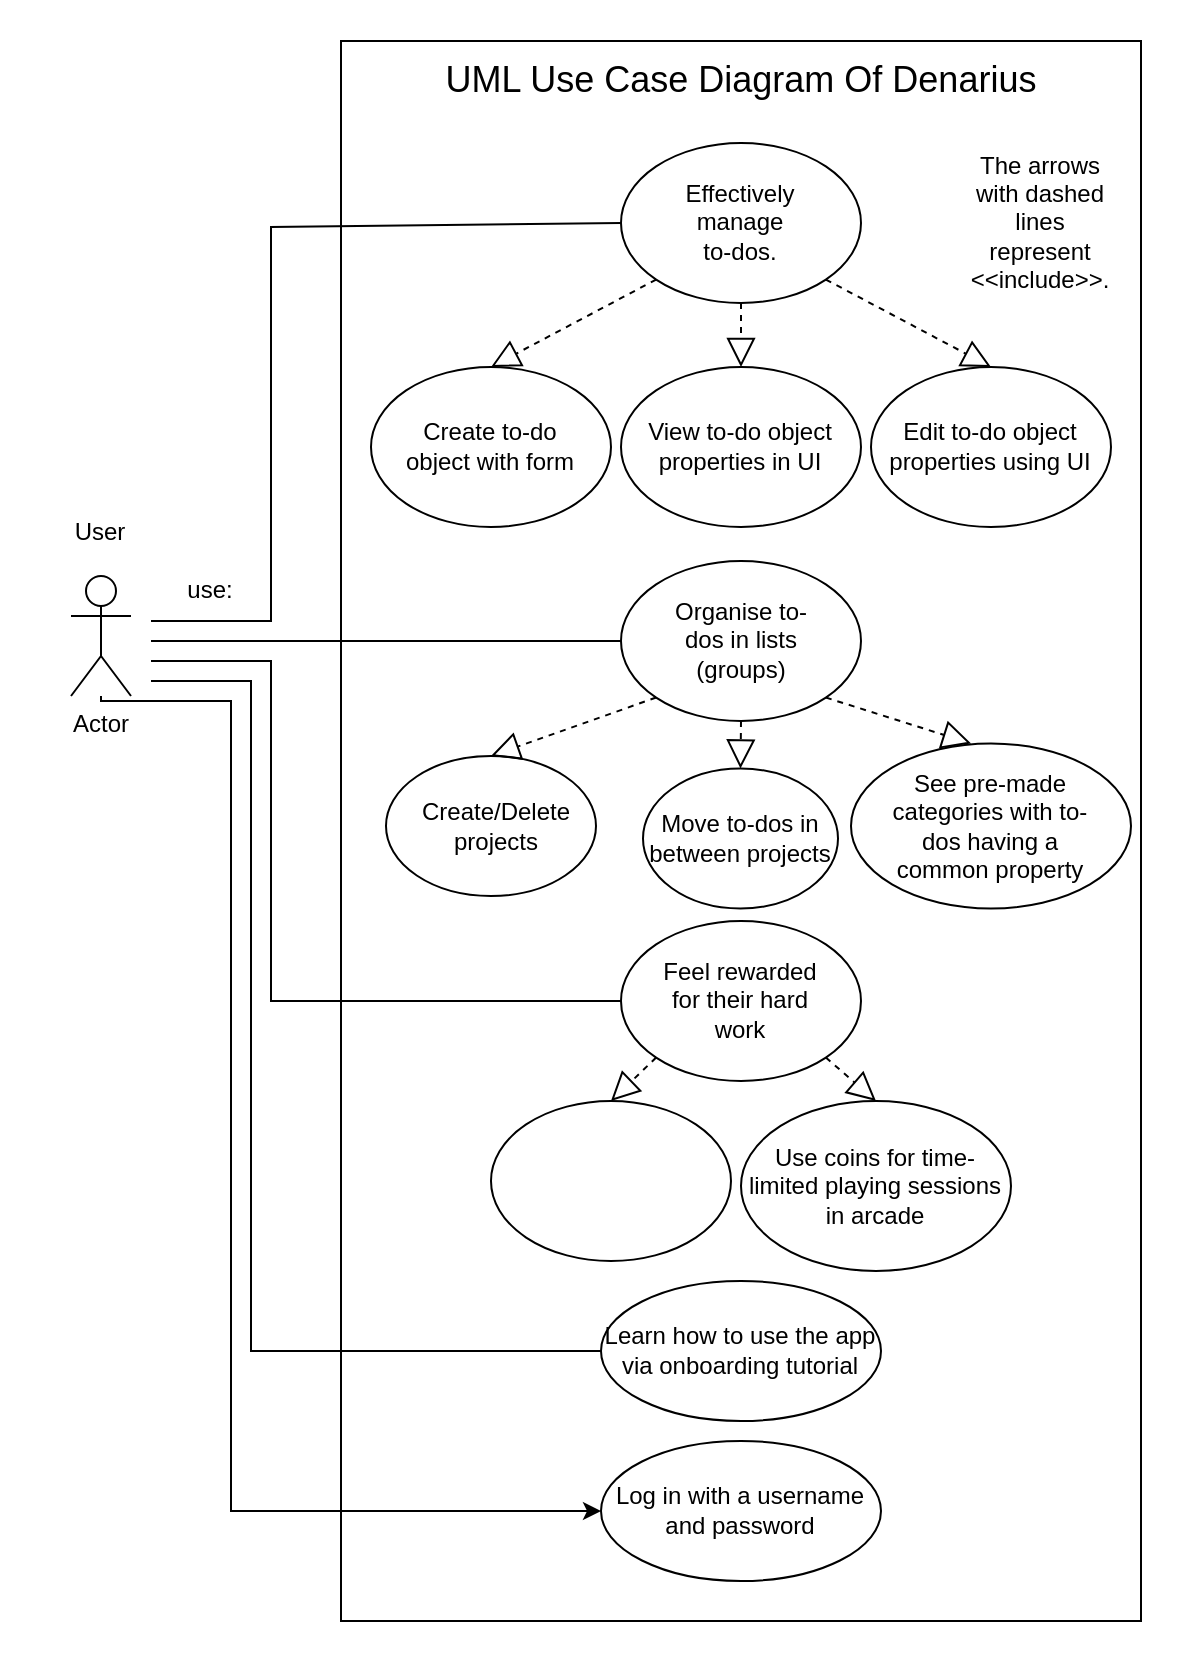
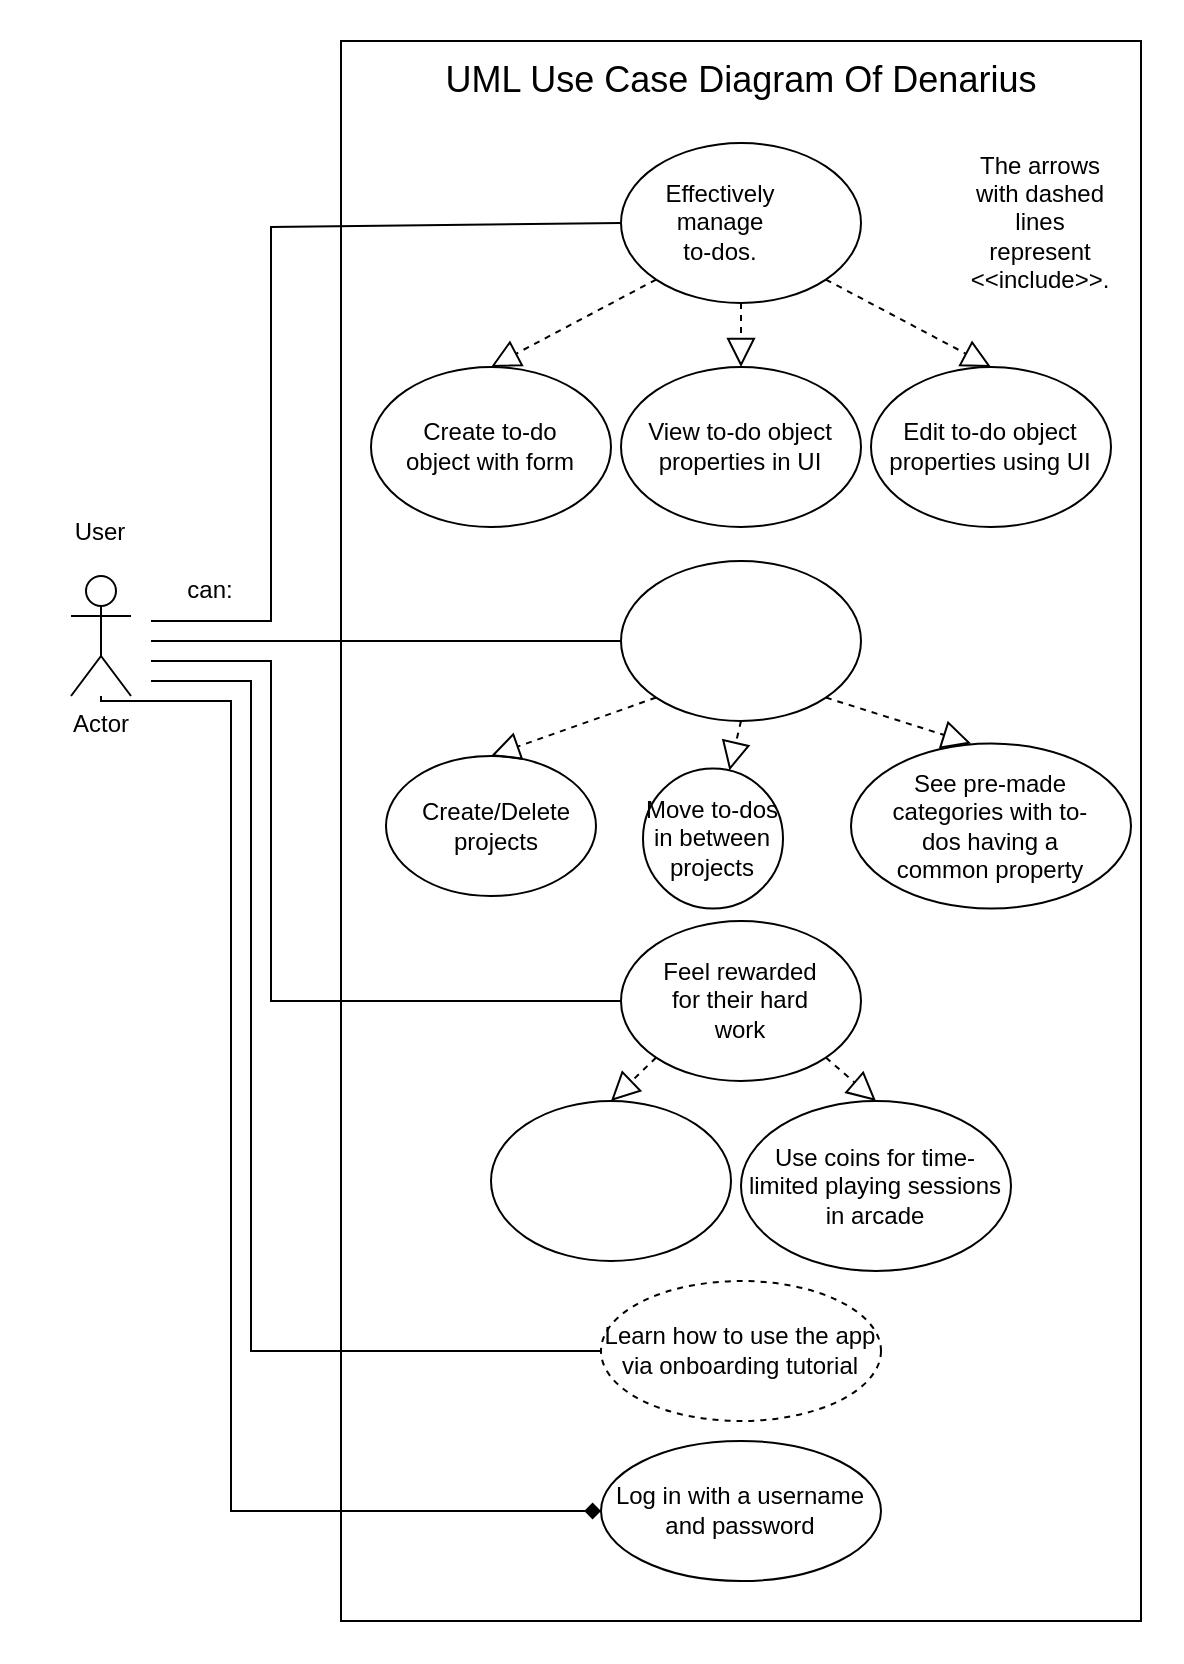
(741, 223) -> (721, 223)
(211, 591) -> (211, 591)
(742, 641) -> none
(741, 839) -> (713, 839)
(741, 1351) -> (741, 1351)
(585, 1511) -> (584, 1511)
